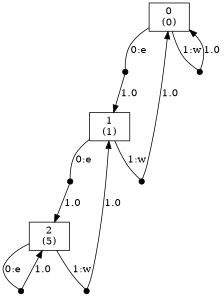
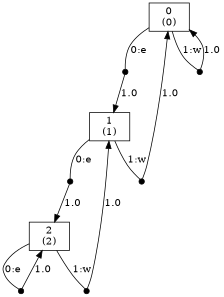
(49, 236) -> (49, 236)
